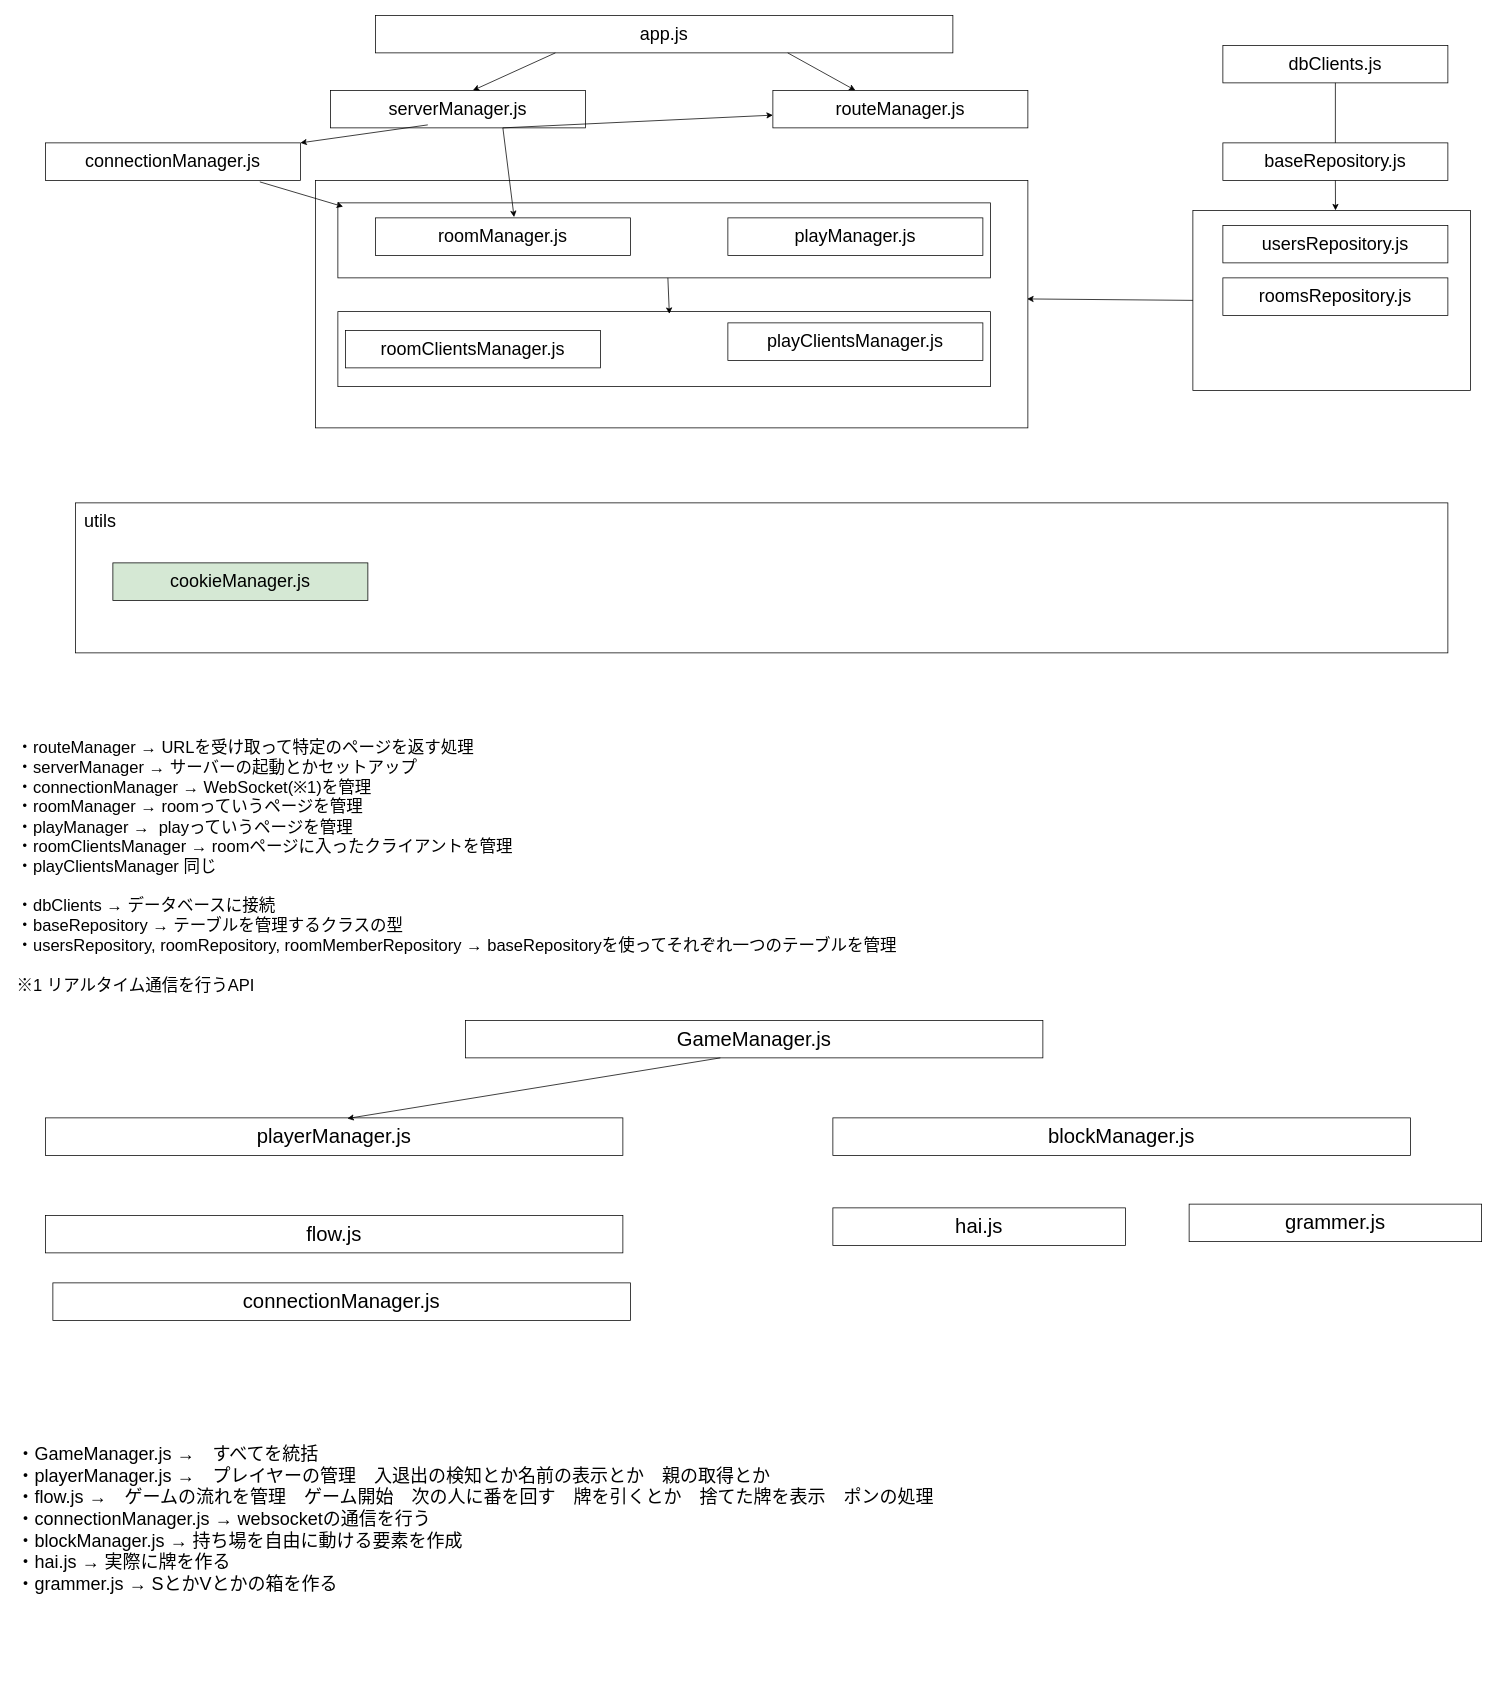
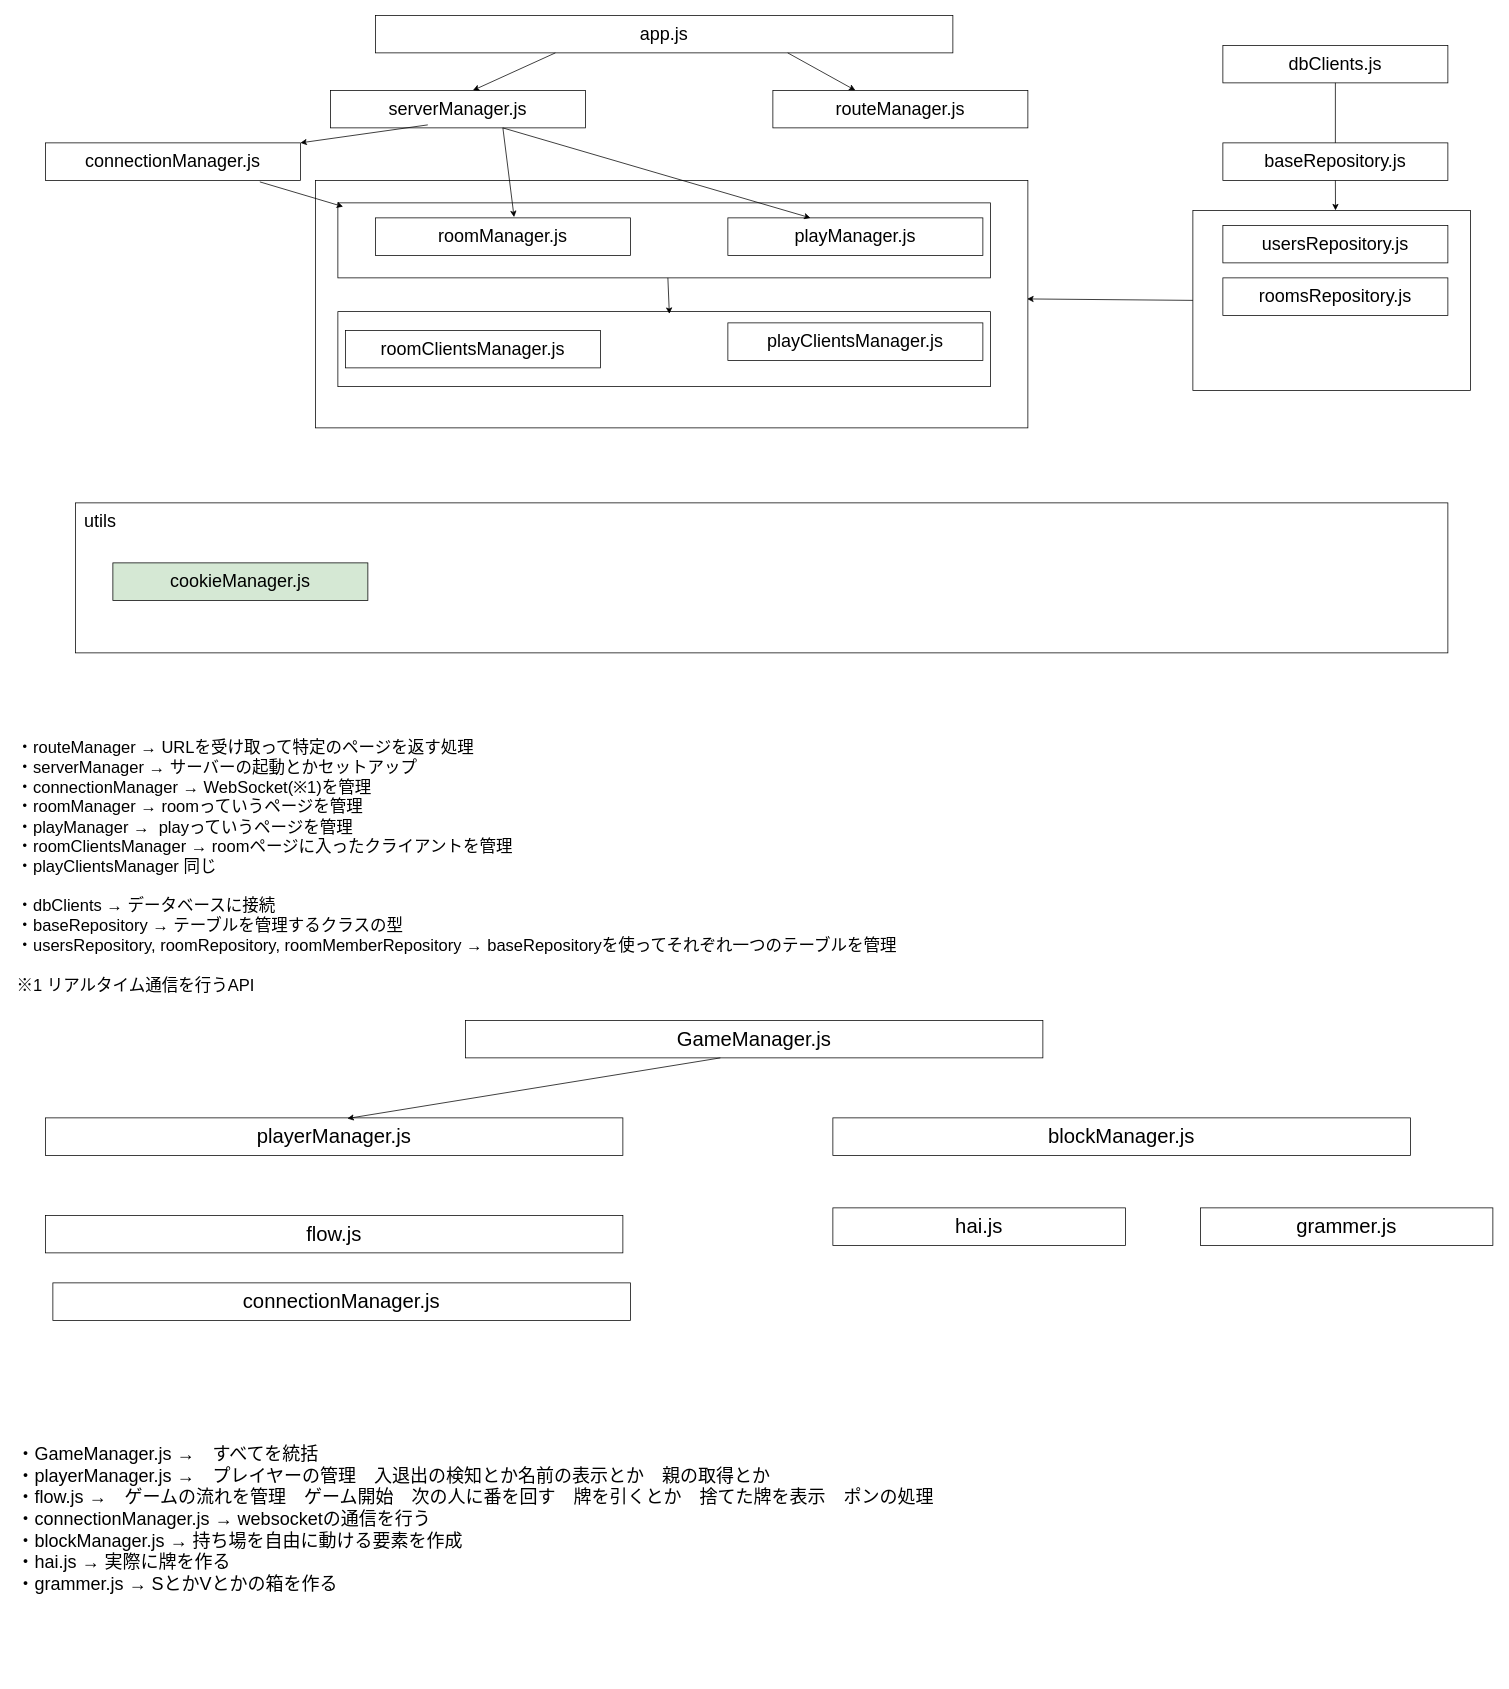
(645, 121) -> (655, 172)
(1335, 1223) -> (1347, 1227)
